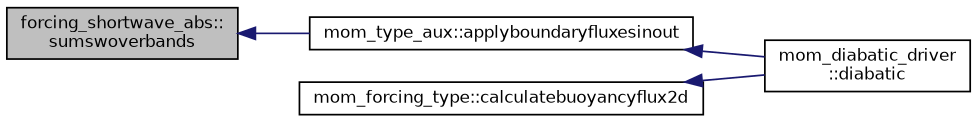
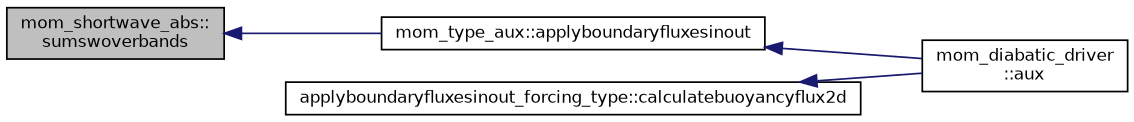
(122, 33) -> (116, 33)
(868, 66) -> (1025, 66)
(501, 98) -> (573, 98)
